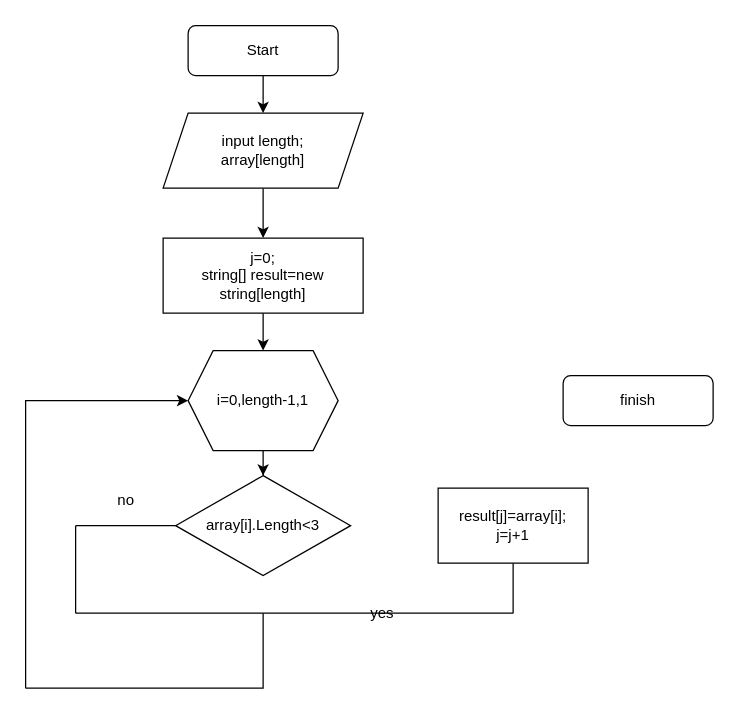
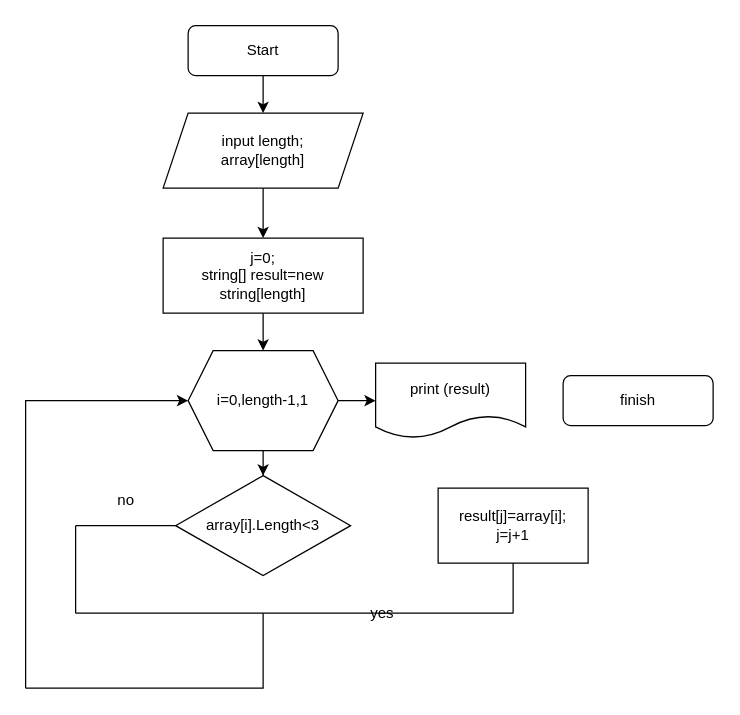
none -> (361, 401)
none -> (451, 401)
